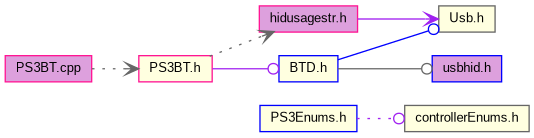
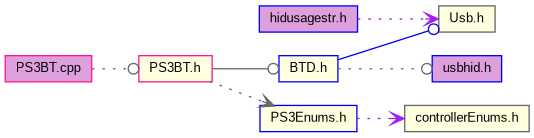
(308, 19) -> (308, 19)
(391, 19) -> (391, 19)
(236, 46) -> (236, 91)
(110, 69) -> (110, 69)
(240, 69) -> (240, 69)
(380, 69) -> (380, 69)
(375, 119) -> (375, 119)
